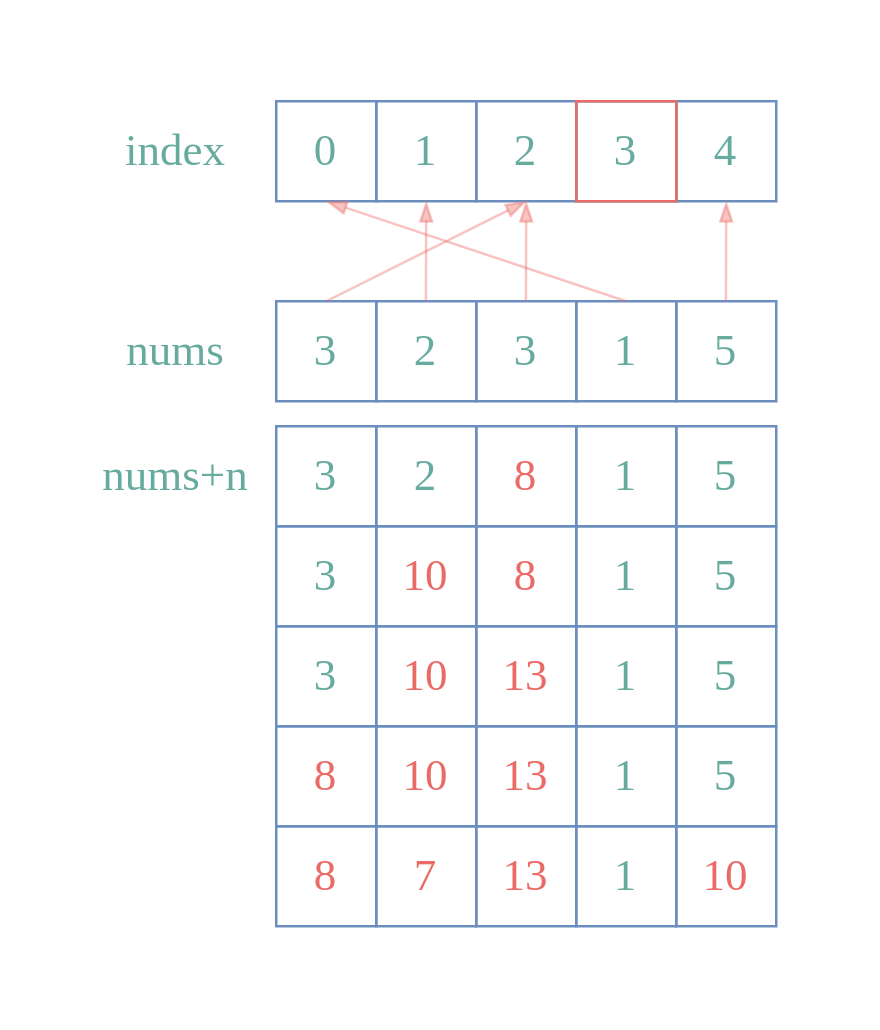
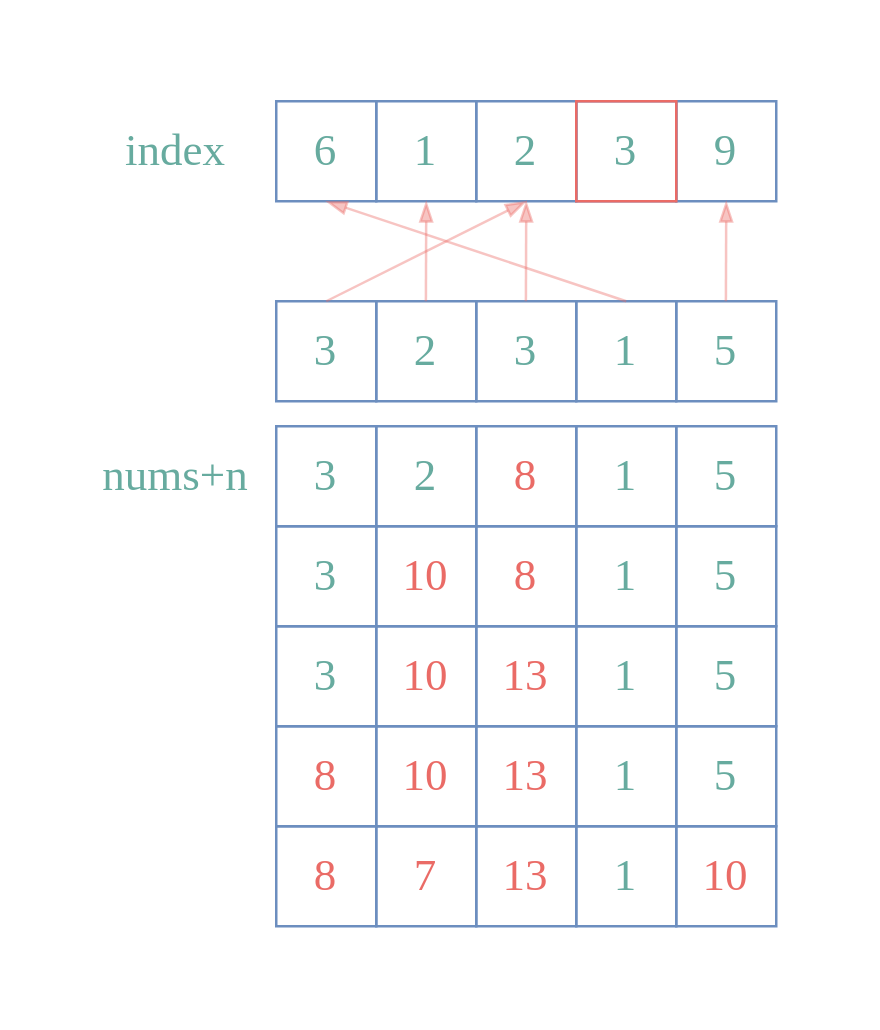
(326, 151) -> (326, 151)
(726, 151) -> (726, 151)
(176, 351) -> none
